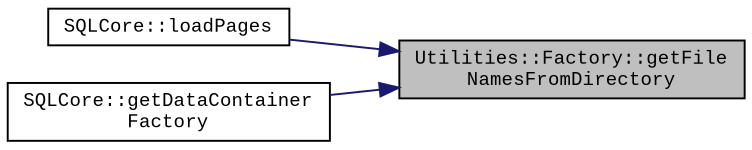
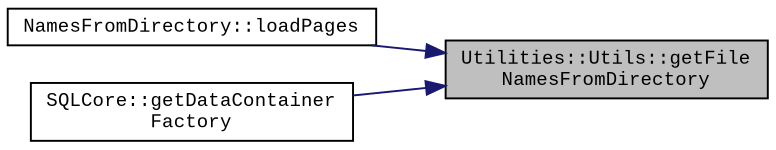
(169, 27) -> (192, 27)
(572, 69) -> (607, 69)
